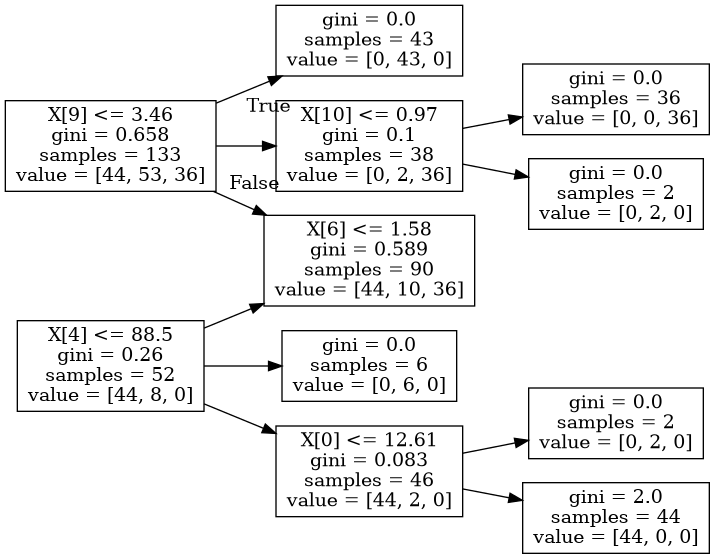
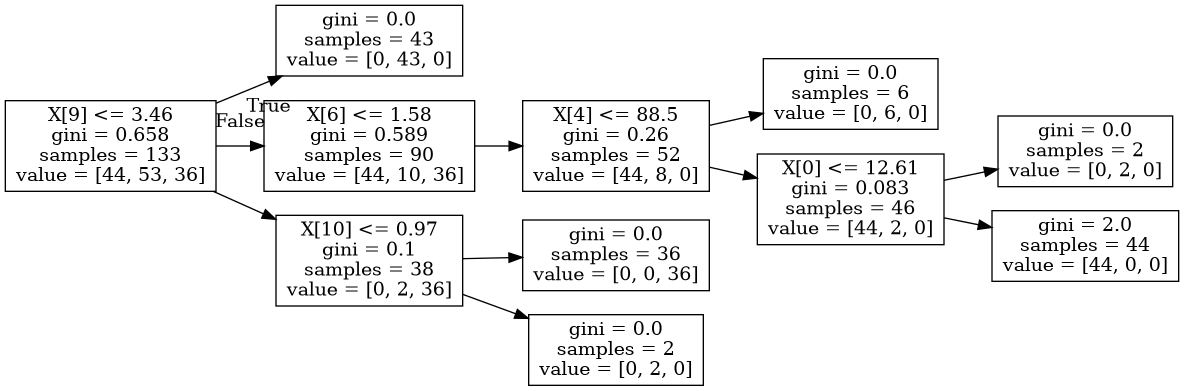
(228, 318) -> (492, 146)
